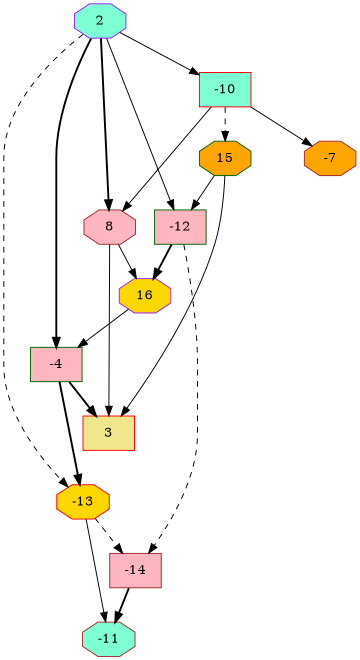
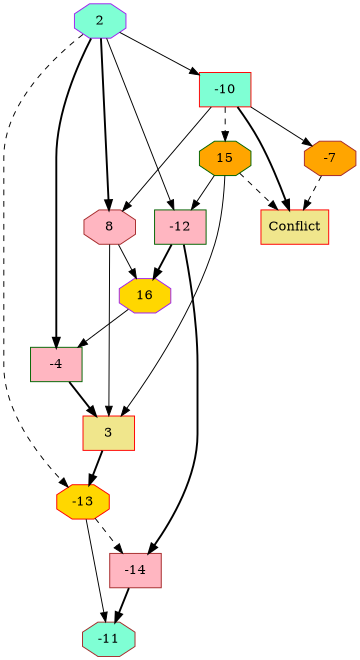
none -> (295, 227)
(198, 399) -> (198, 399)
(69, 428) -> (98, 463)
